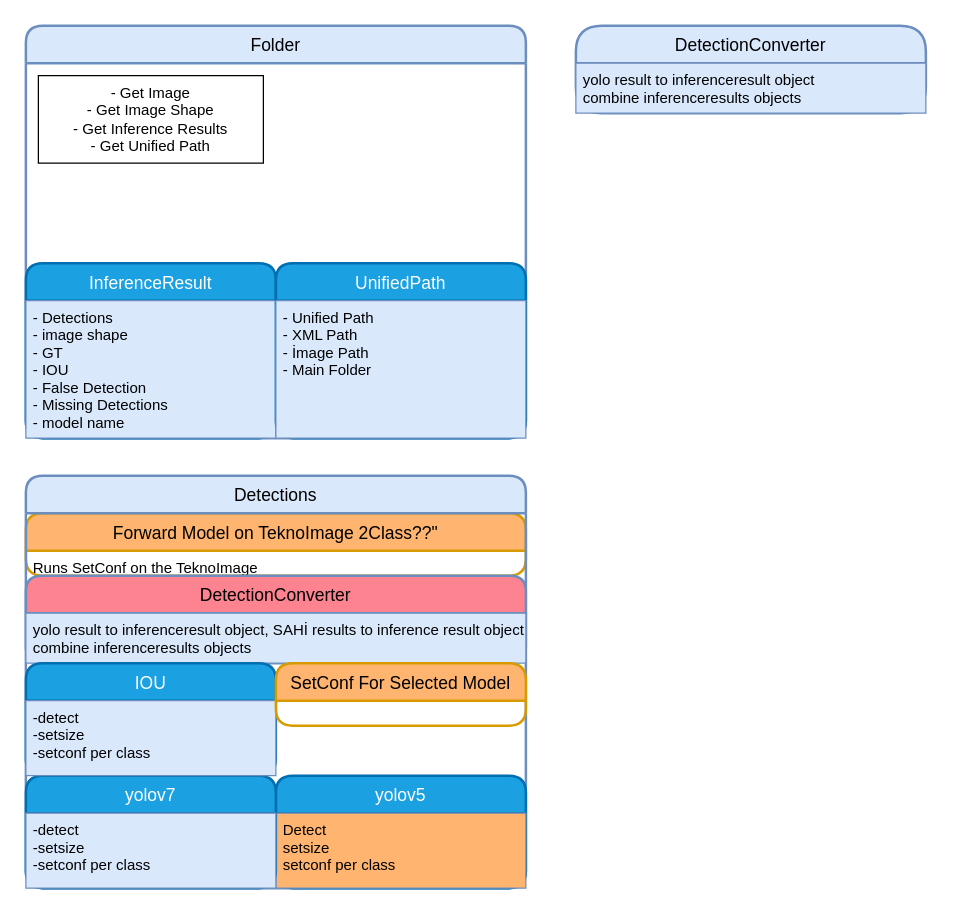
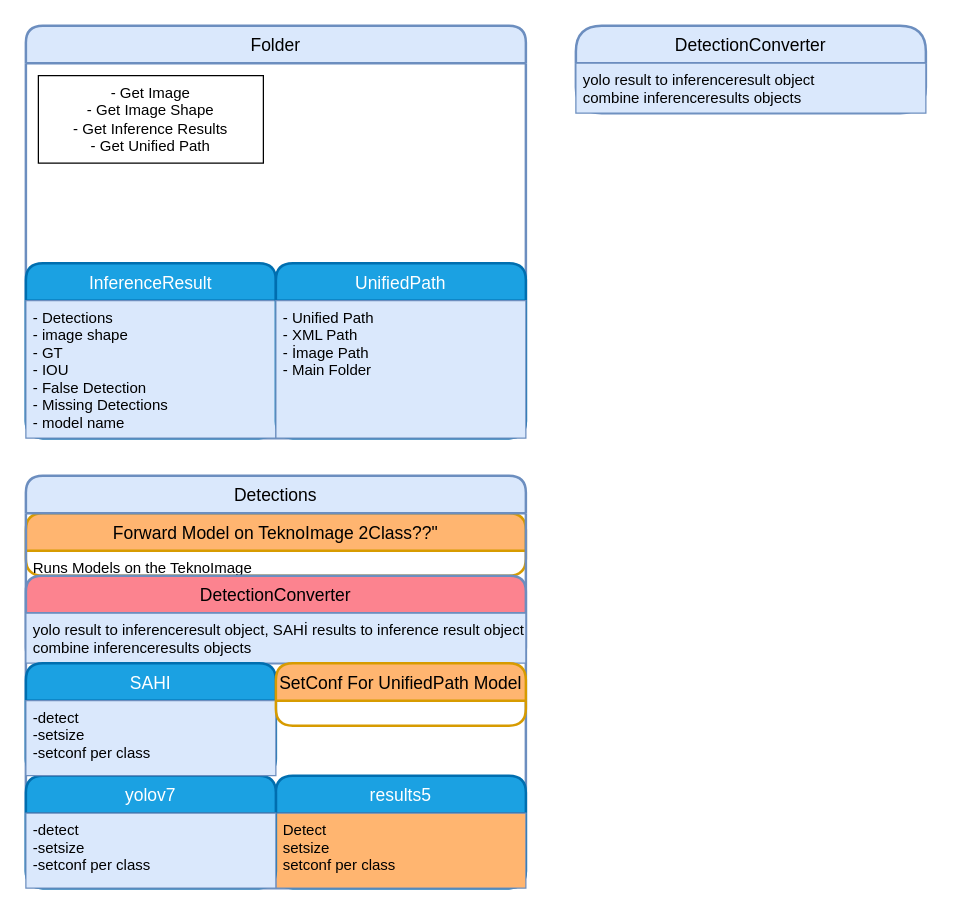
(151, 568) -> (145, 568)
(150, 683) -> (150, 683)
(400, 683) -> (400, 683)
(400, 795) -> (400, 795)
